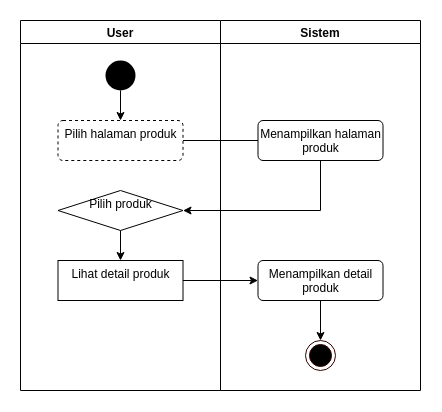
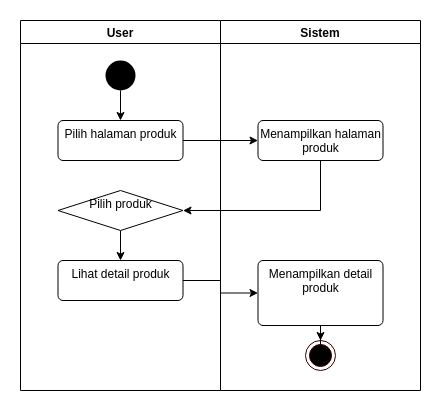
(121, 141) -> (121, 141)
(253, 141) -> (250, 141)
(121, 281) -> (121, 281)
(321, 281) -> (321, 293)
